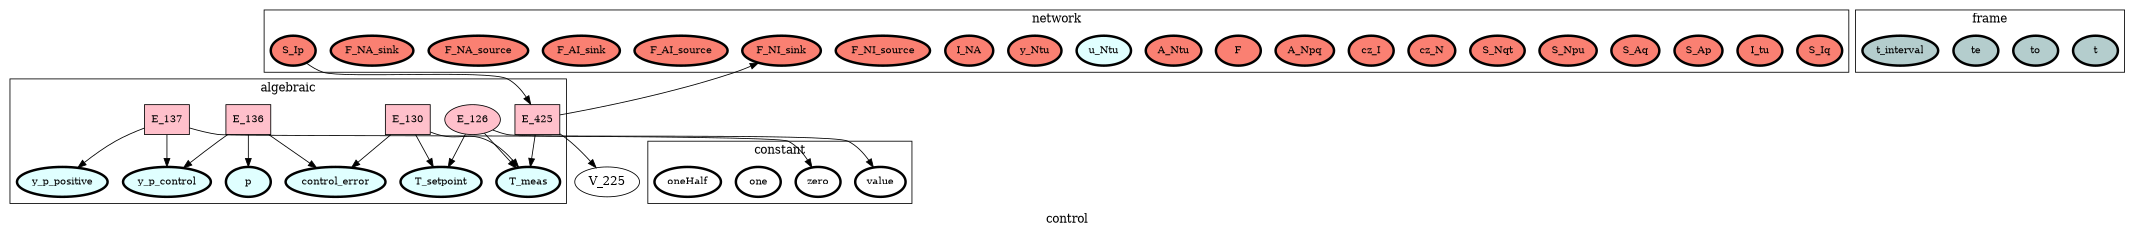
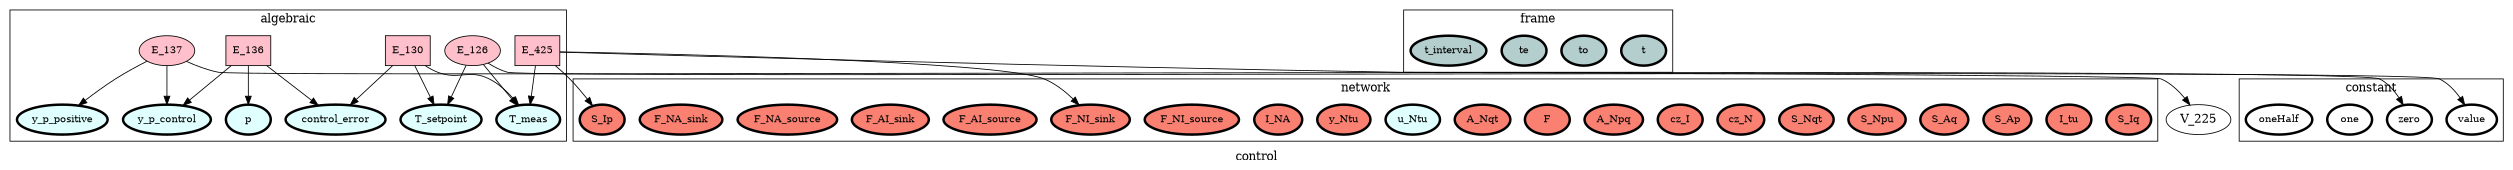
(1174, 51) -> (1483, 120)
(419, 74) -> (578, 88)
(167, 120) -> (167, 51)
